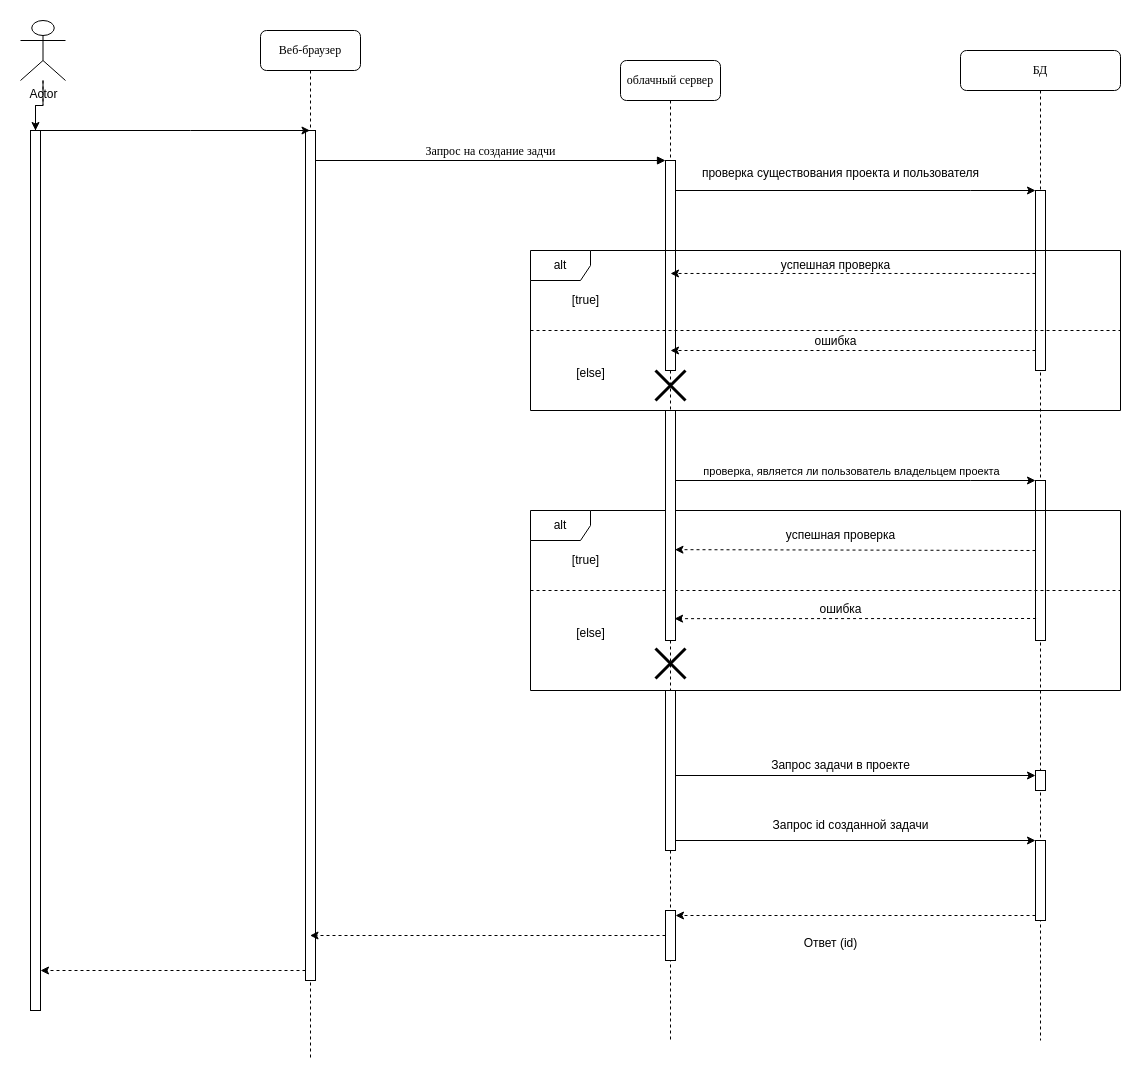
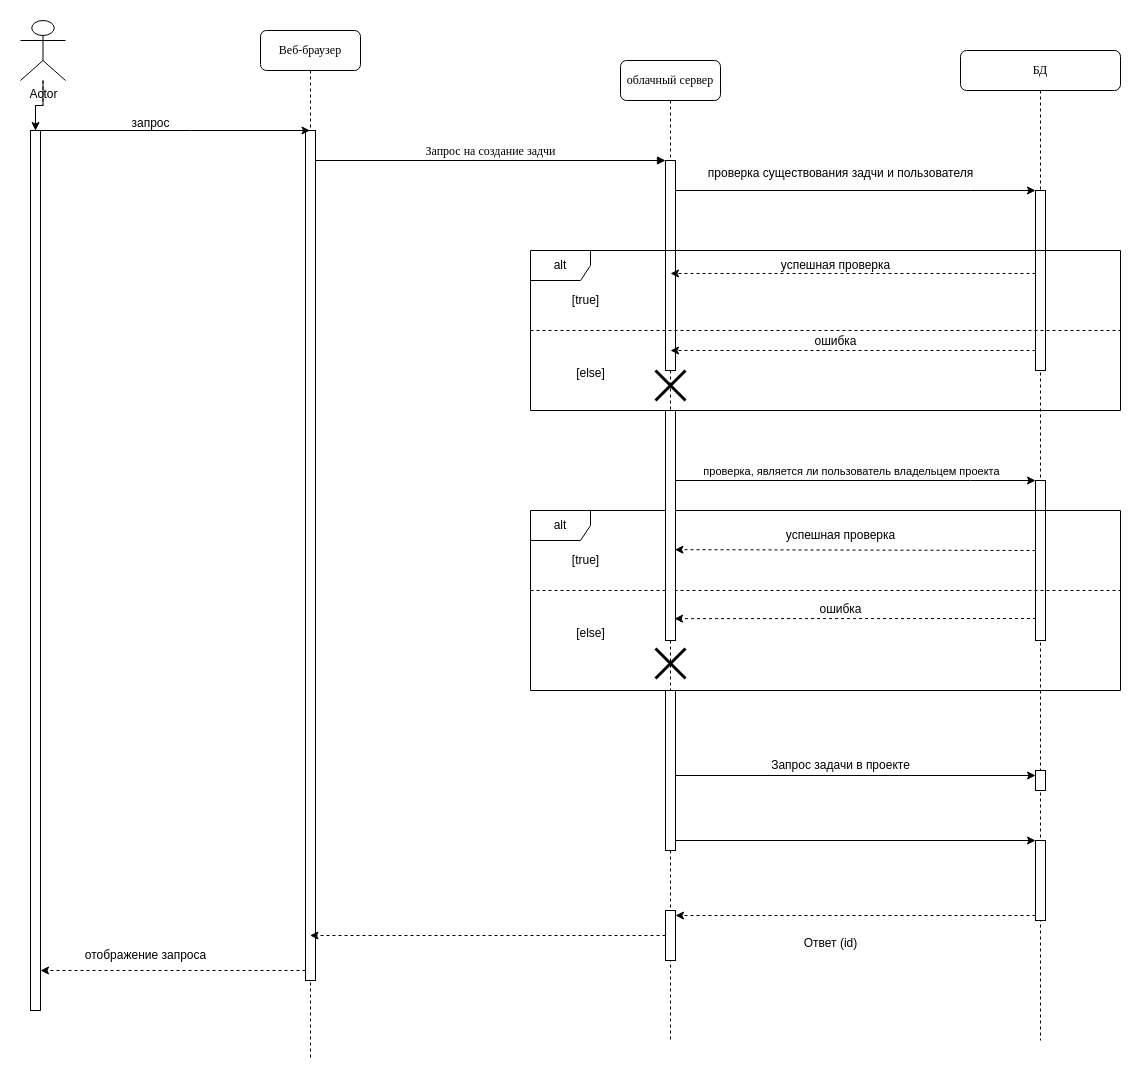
none -> (151, 124)
(841, 174) -> (841, 174)
(851, 826) -> none
none -> (146, 956)
